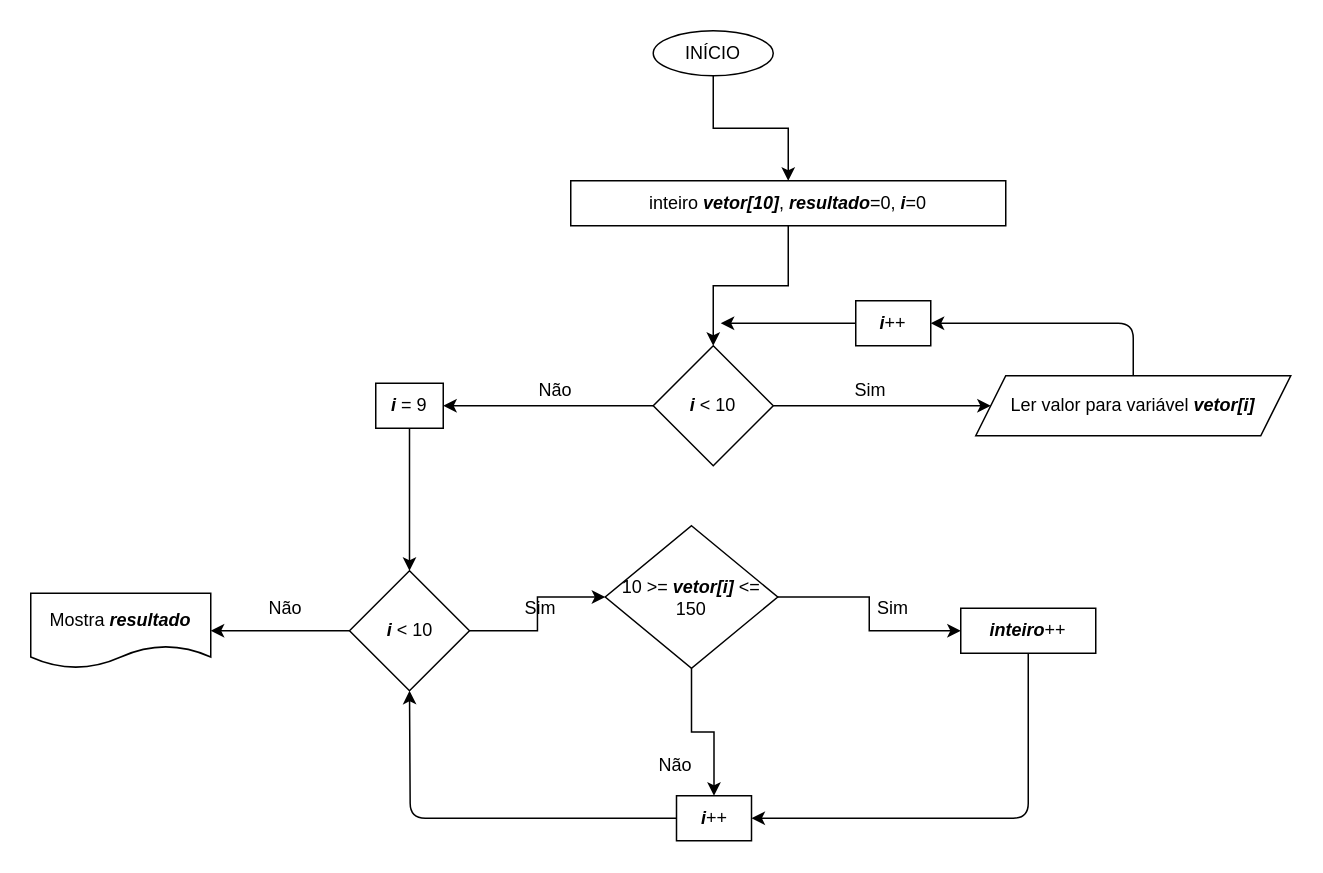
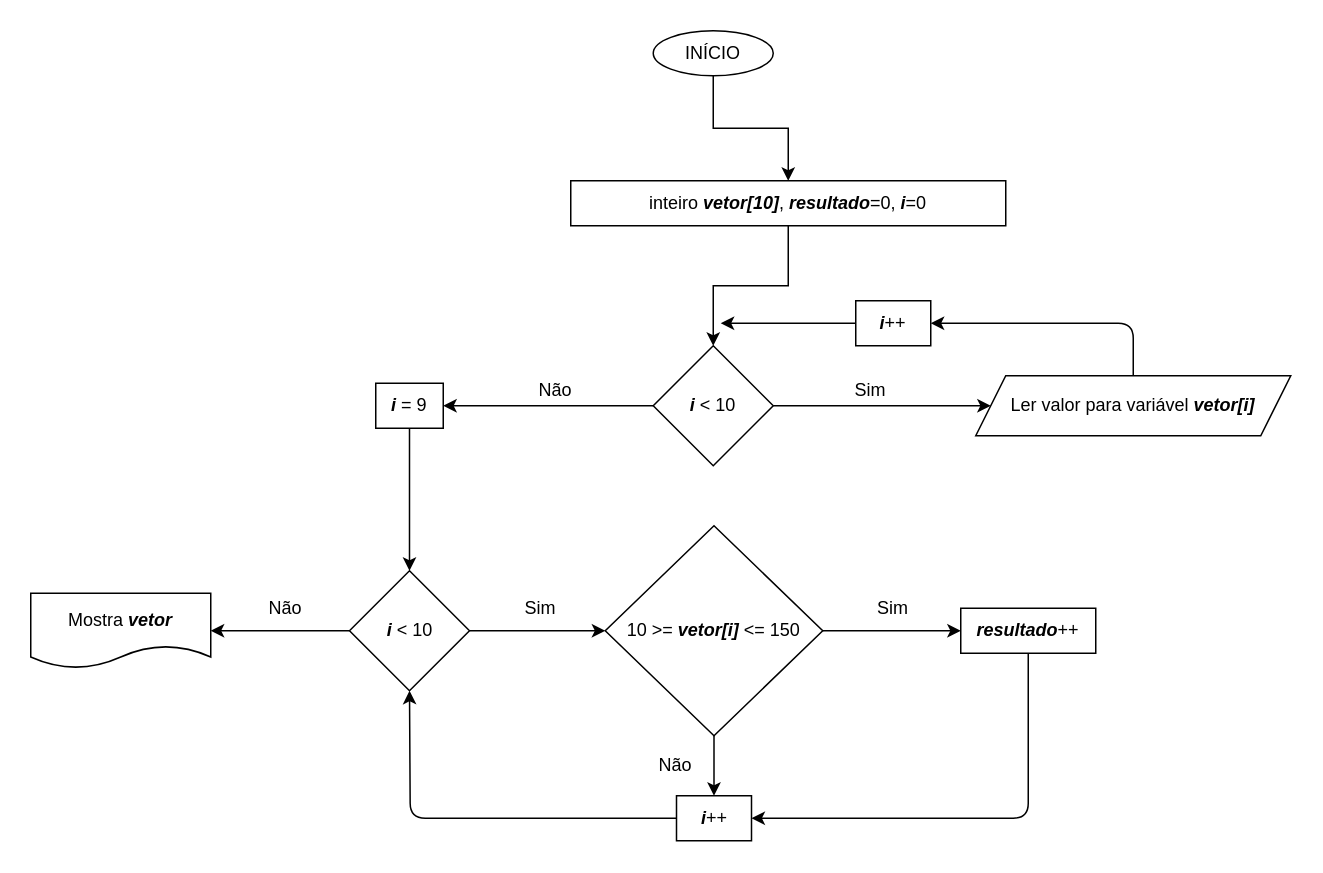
(692, 597) -> (714, 631)
(121, 620) -> (121, 620)
(1028, 631) -> (1028, 631)
